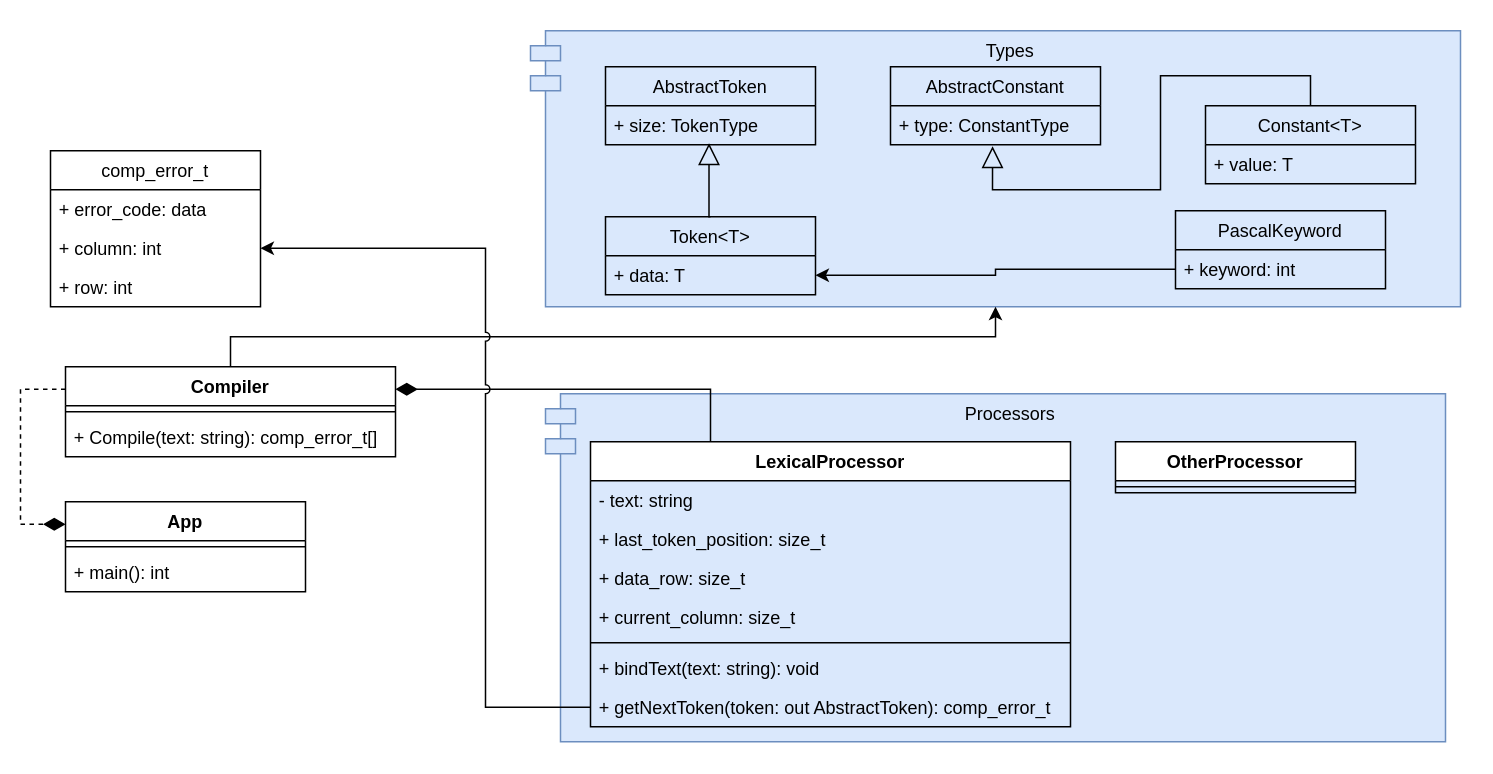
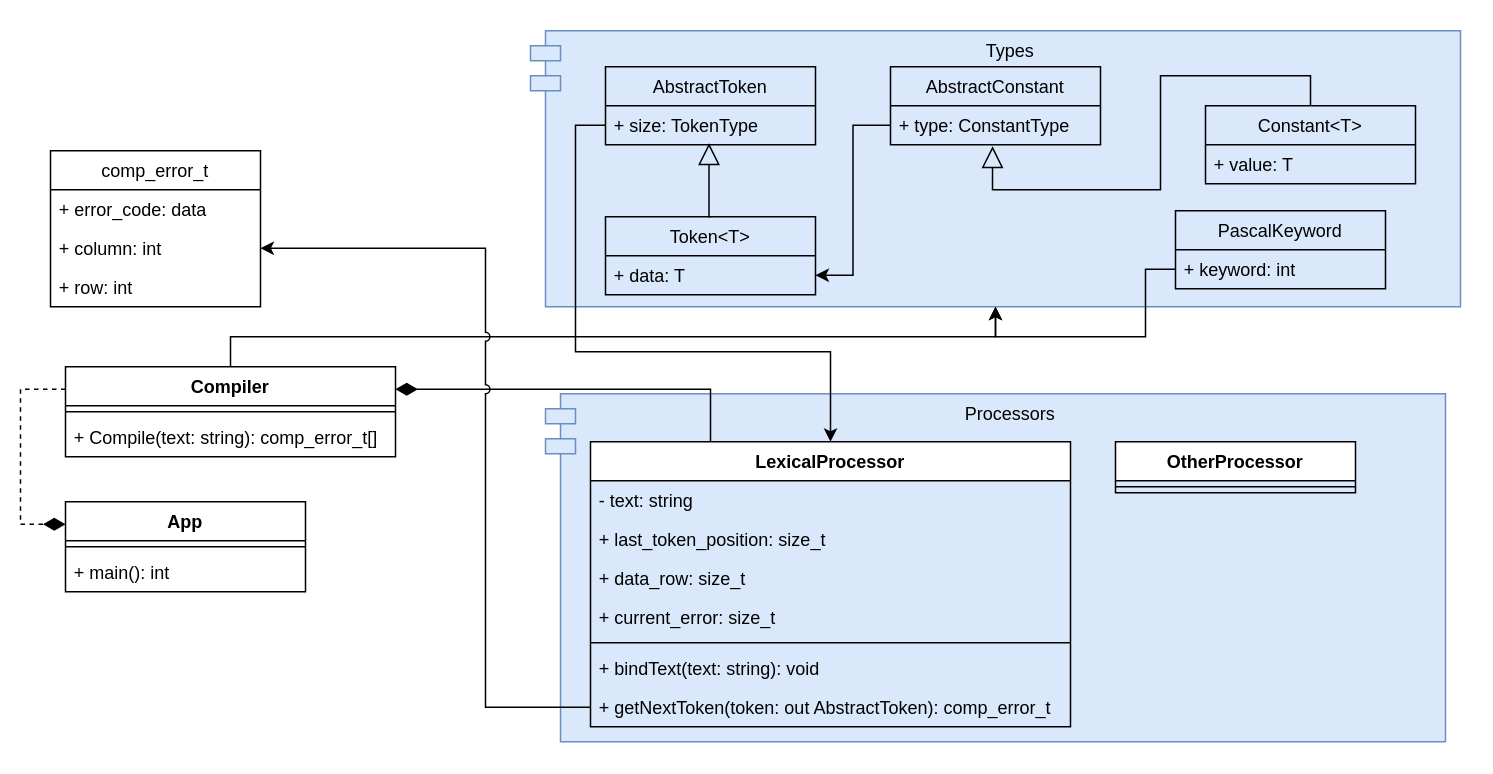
none -> (853, 180)
(998, 269) -> (1105, 337)
none -> (614, 352)
(708, 618) -> (705, 618)
